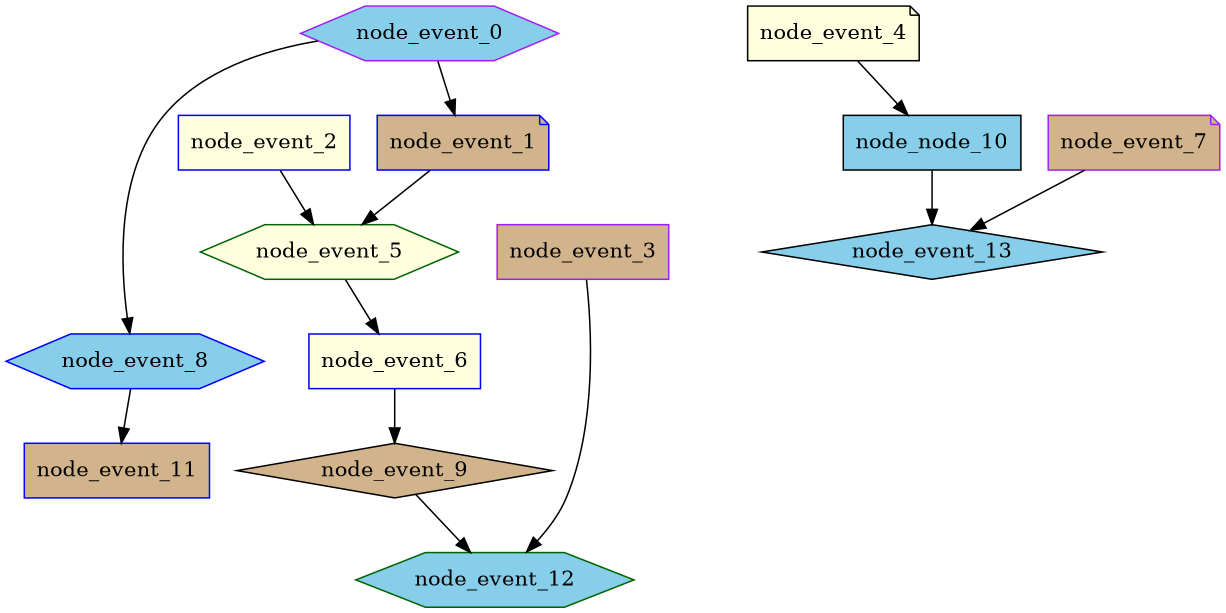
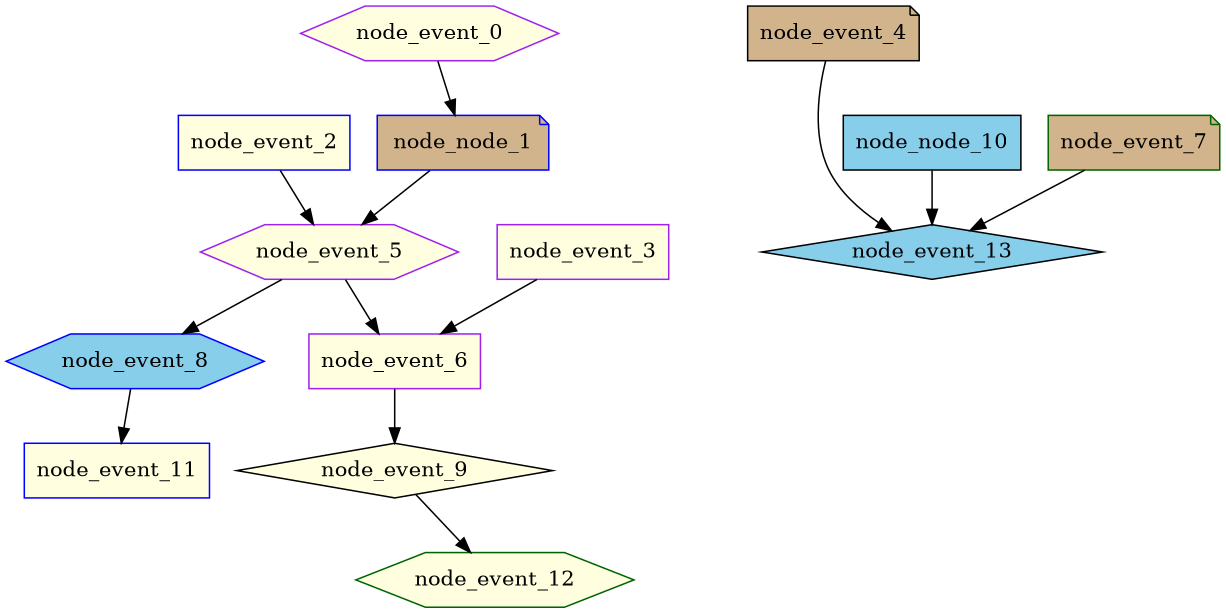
(430, 33) -> (430, 33)
(833, 33) -> (833, 33)
(878, 83) -> (822, 152)
(153, 131) -> (239, 303)
(463, 143) -> (463, 143)
(1134, 143) -> (1134, 143)
(329, 252) -> (329, 252)
(583, 252) -> (583, 252)
(395, 361) -> (395, 361)
(587, 416) -> (496, 303)
(117, 471) -> (117, 471)
(395, 471) -> (395, 471)
(495, 580) -> (495, 580)
